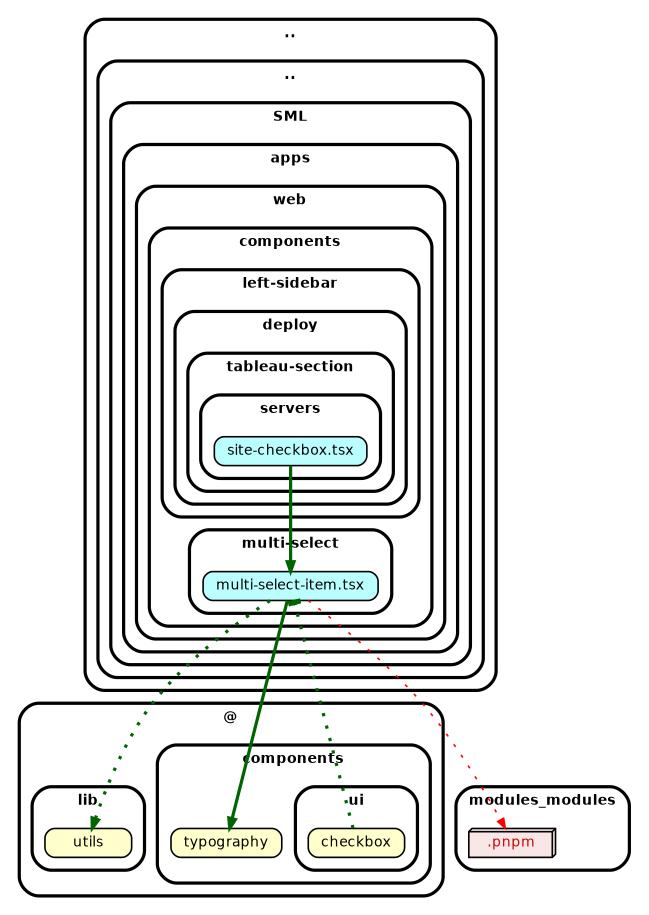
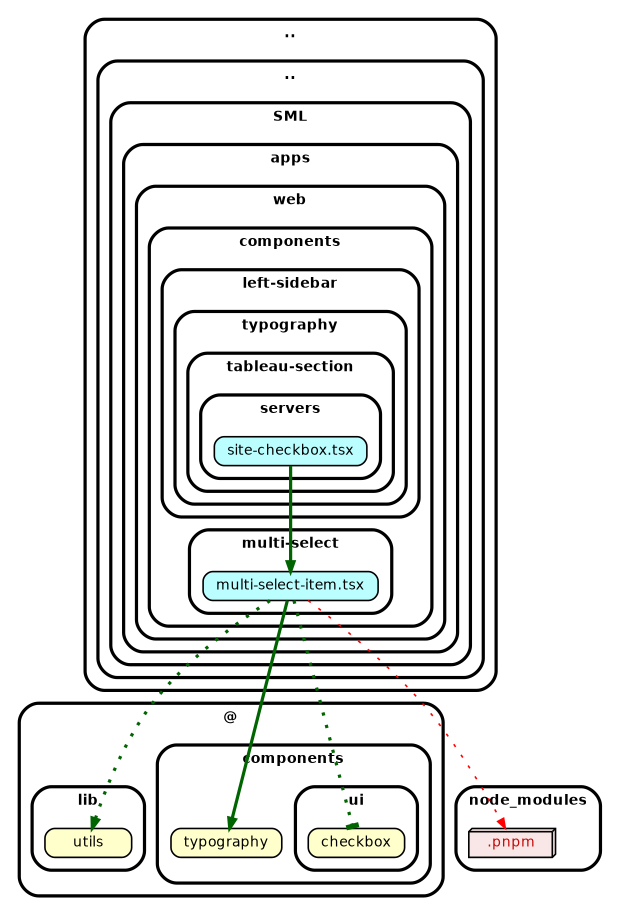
(291, 326) -> (291, 326)
(324, 717) -> (324, 717)
(543, 801) -> (528, 801)
